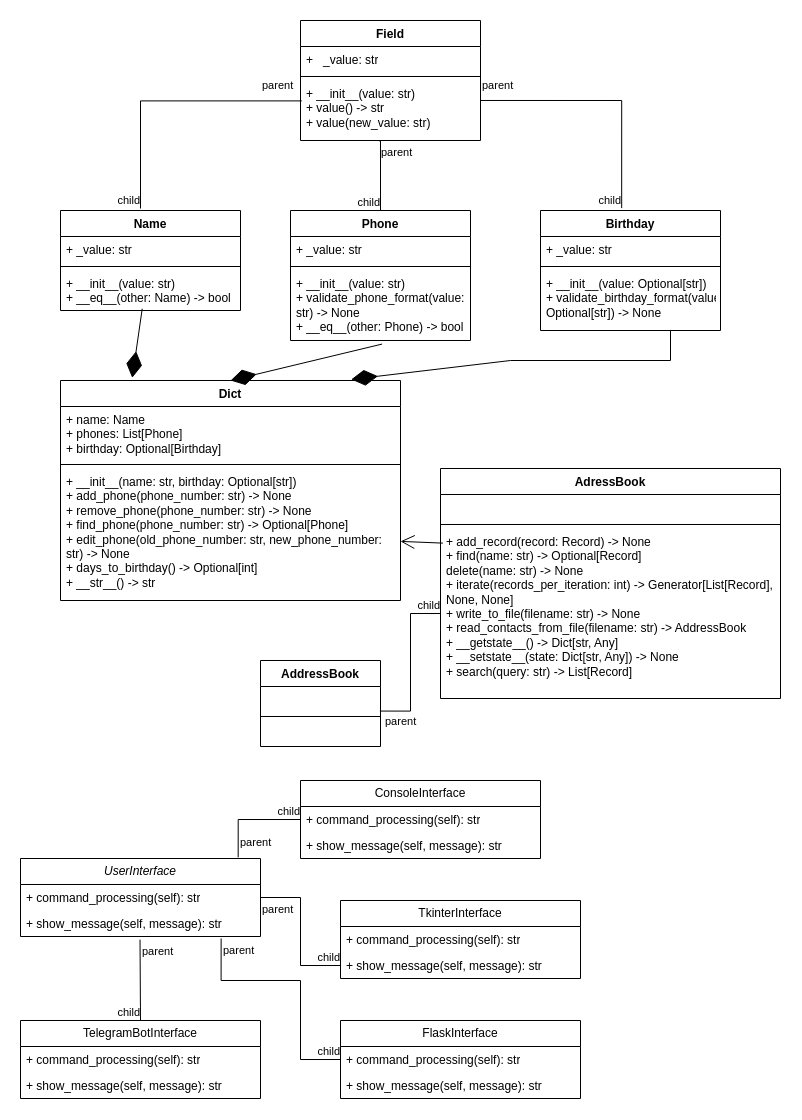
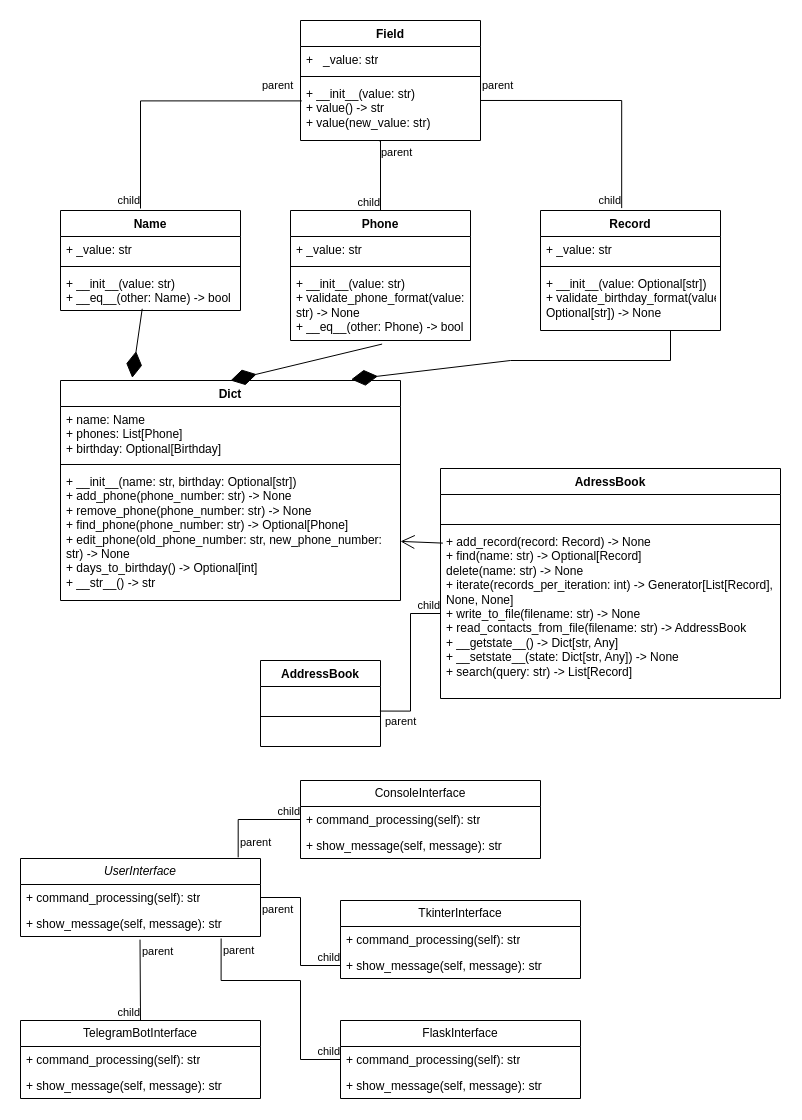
(631, 225) -> (631, 225)
